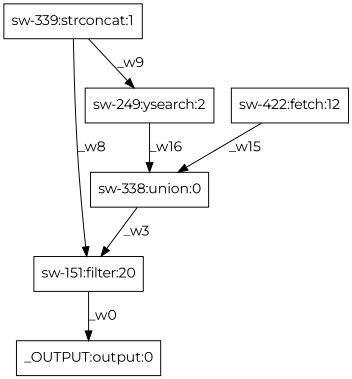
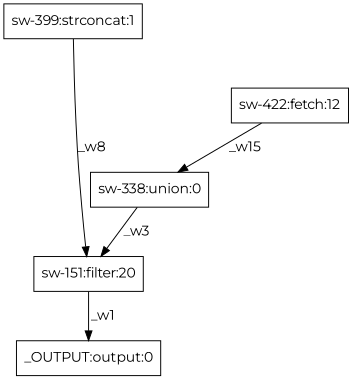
(73, 21) -> (73, 21)
(150, 106) -> none
(103, 316) -> (103, 316)
